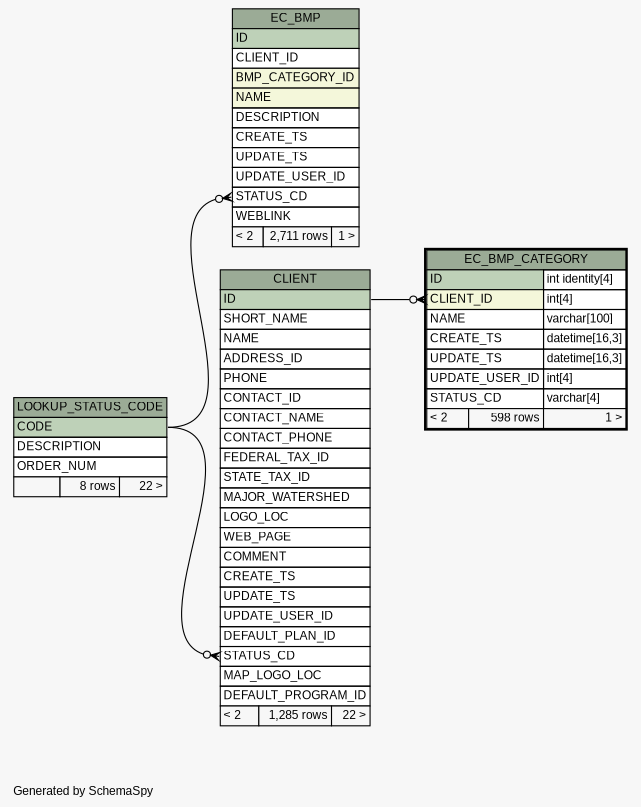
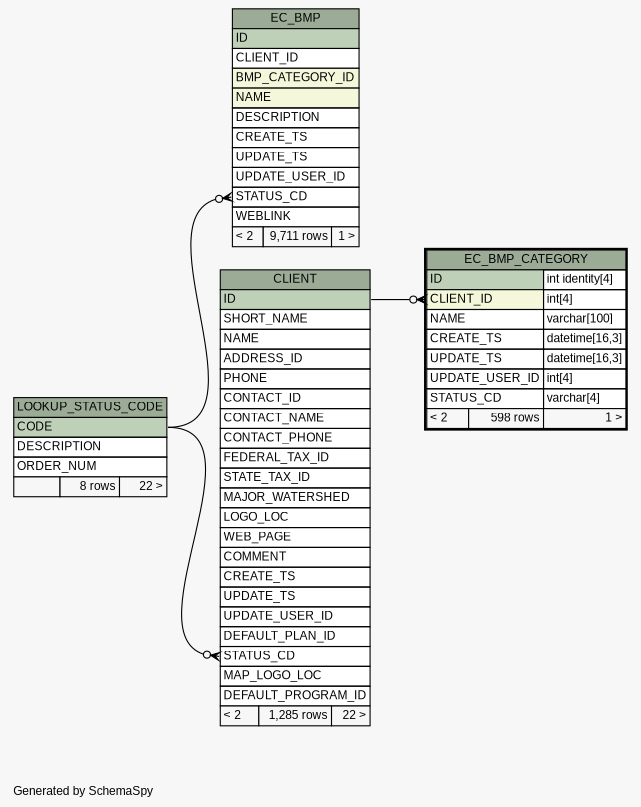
(299, 236) -> (299, 236)
